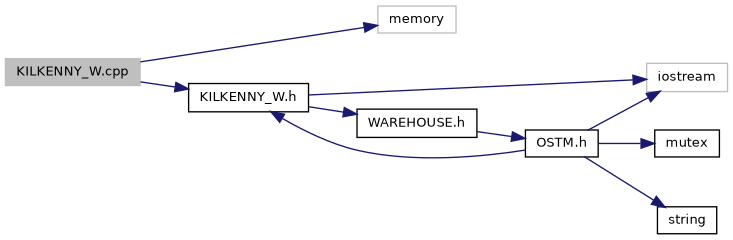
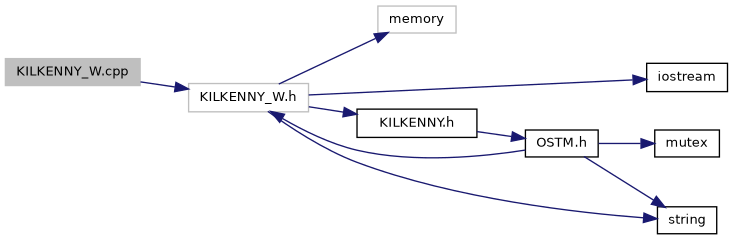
(252, 45) -> (327, 61)
(687, 77) -> (687, 77)
(249, 98) -> (249, 98)
(618, 114) -> none
(417, 123) -> (417, 123)
none -> (448, 189)
